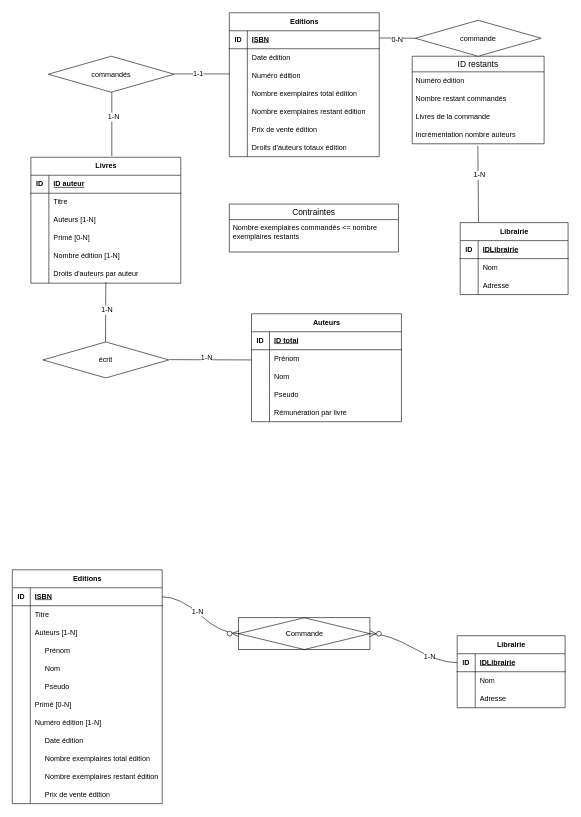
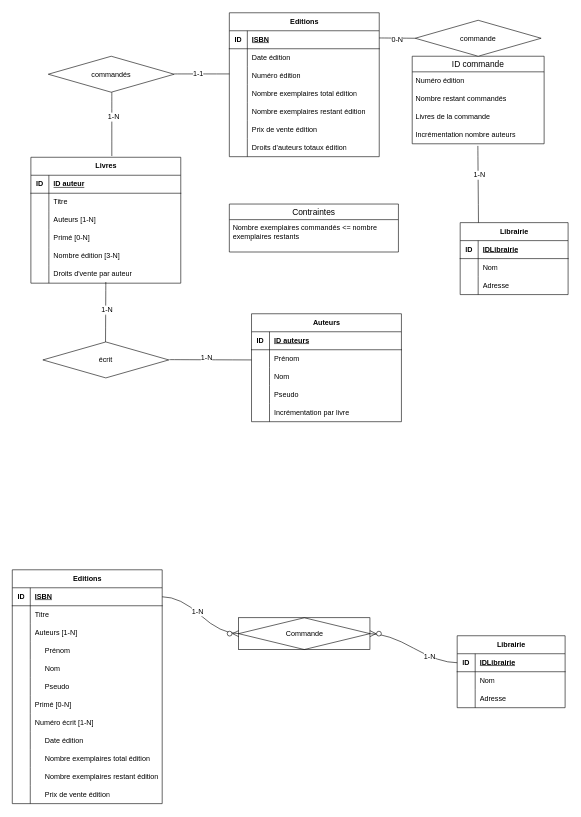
(478, 64) -> (478, 64)
(90, 256) -> (90, 256)
(103, 274) -> (99, 274)
(289, 341) -> (294, 341)
(314, 413) -> (318, 413)
(72, 723) -> (69, 723)
